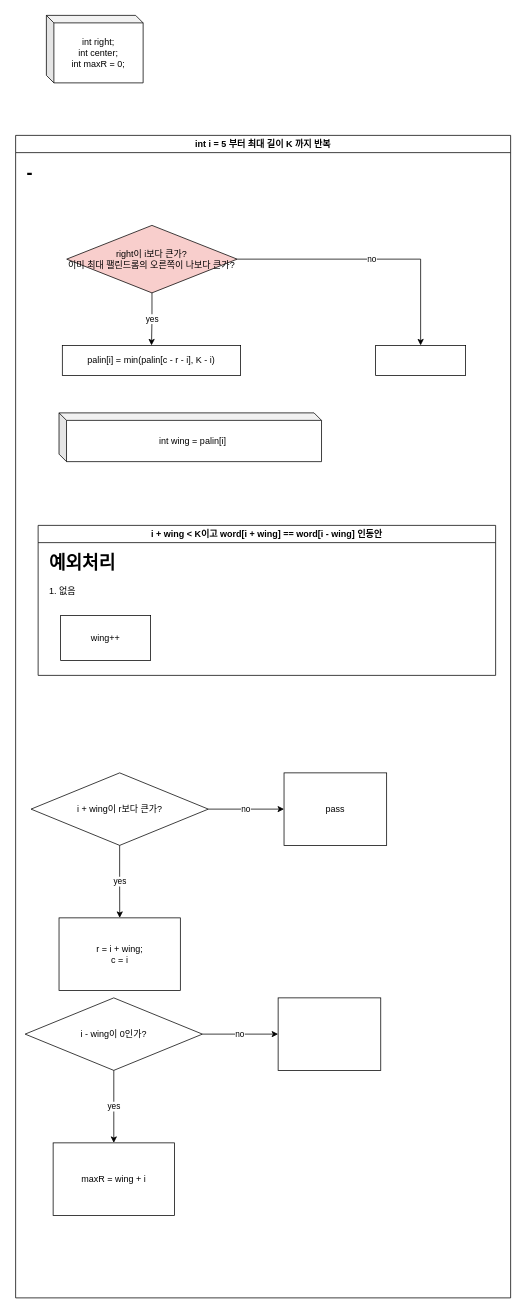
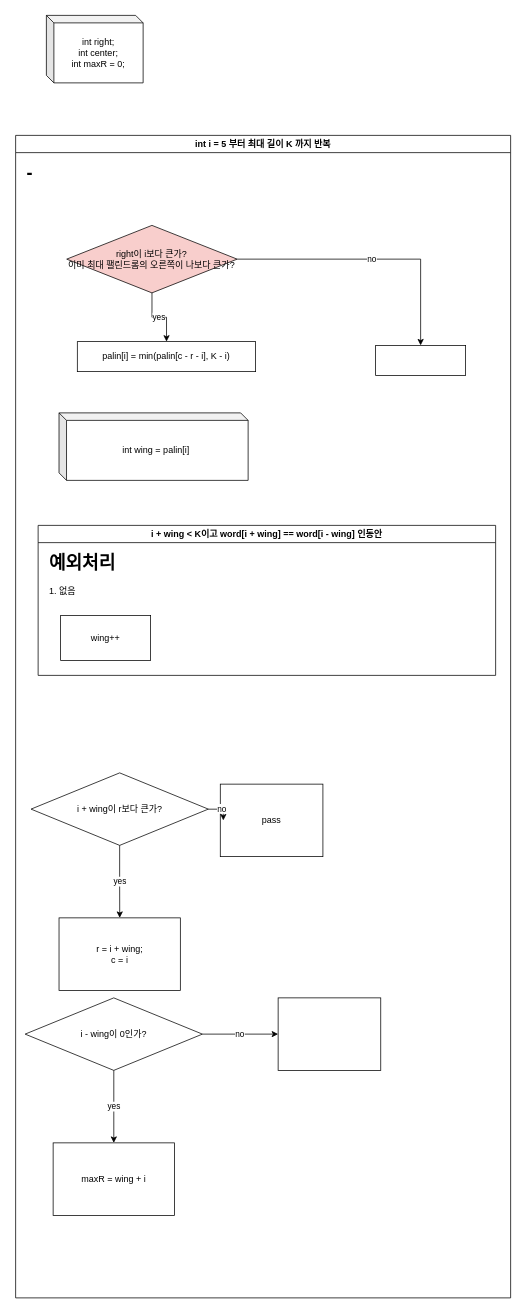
(151, 360) -> (166, 357)
(190, 437) -> (153, 447)
(335, 809) -> (271, 820)
